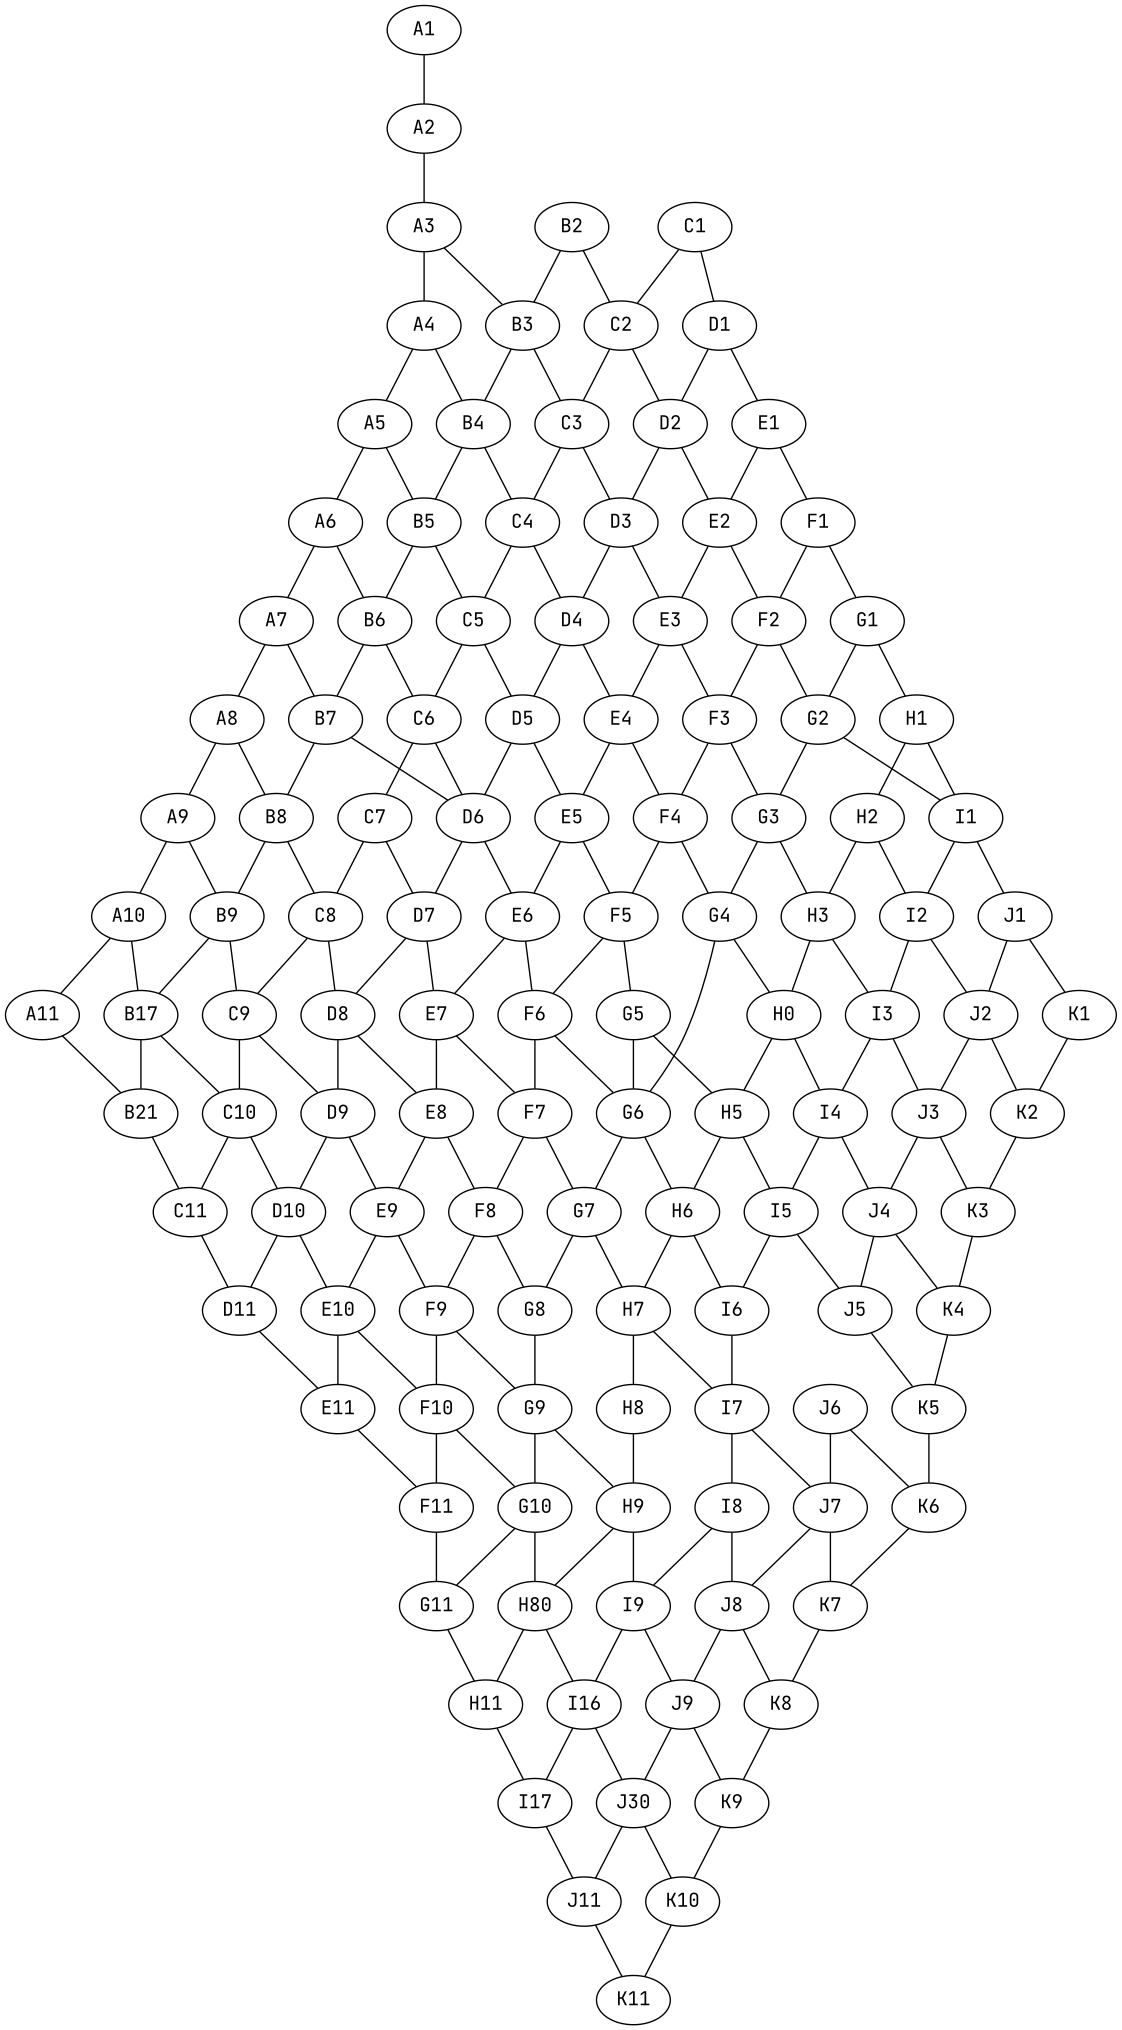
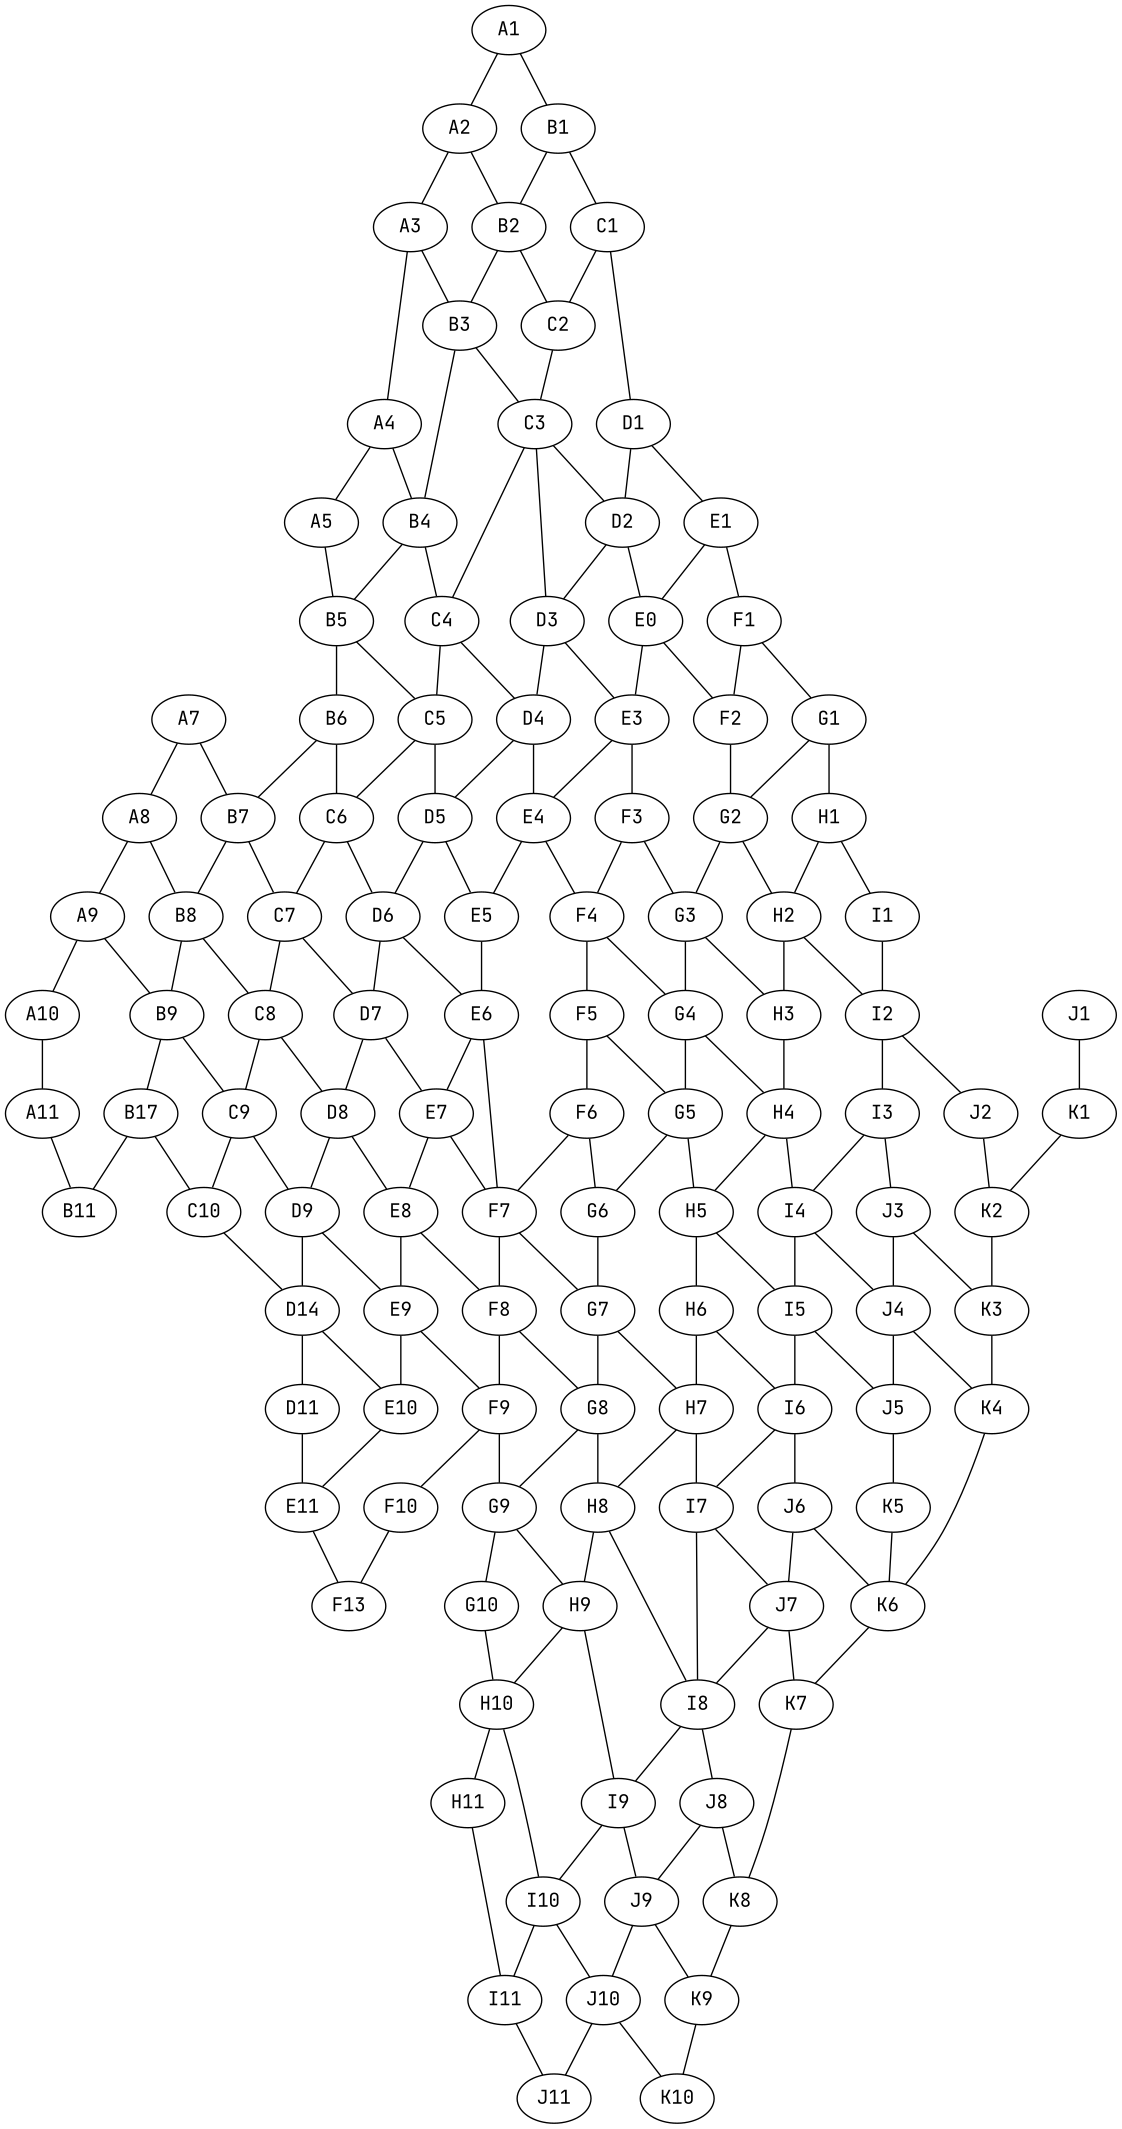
none -> (558, 129)
none -> (484, 178)
(646, 375) -> (579, 473)
(326, 523) -> none
(720, 523) -> (646, 621)
(744, 670) -> none
(392, 764) -> (261, 867)
(885, 764) -> (757, 867)
(597, 867) -> none
(991, 867) -> none
(135, 966) -> none
(529, 966) -> (490, 1114)
(850, 966) -> none
(998, 966) -> none
(784, 1015) -> (784, 1114)
(691, 1020) -> (685, 1064)
(955, 1064) -> none
(141, 1114) -> (79, 1212)
(658, 1163) -> none
(190, 1212) -> none
(289, 1212) -> (302, 1311)
(387, 1360) -> none
(941, 1360) -> (953, 1513)
(486, 1458) -> none
none -> (598, 1458)
none -> (795, 1458)
(436, 1508) -> (349, 1606)
(781, 1557) -> (742, 1655)
(436, 1606) -> none
(535, 1606) -> (497, 1705)
none -> (648, 1606)
(584, 1705) -> (543, 1902)
(535, 1803) -> (505, 2000)
(633, 1803) -> (603, 2000)
(633, 2000) -> none
